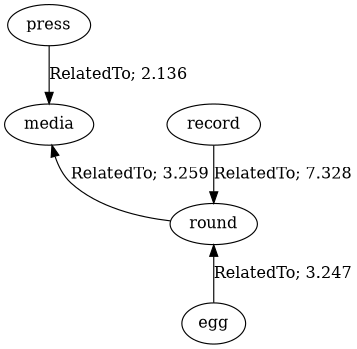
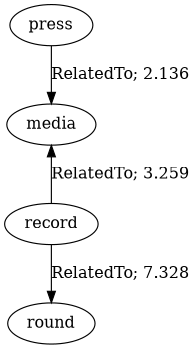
(103, 204) -> (51, 180)
(214, 323) -> none
